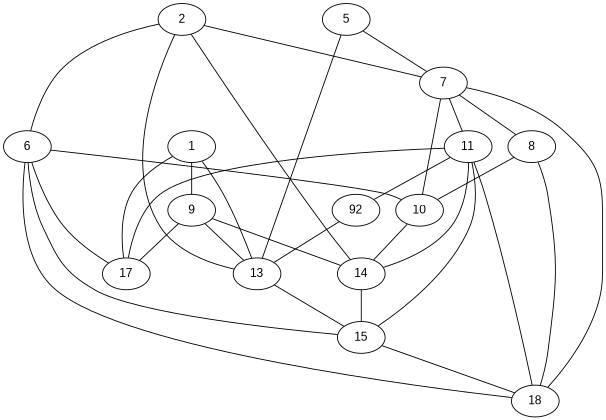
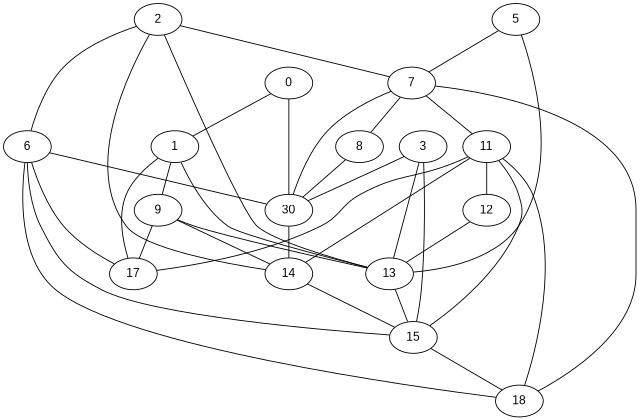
none -> (289, 83)
none -> (423, 147)
(356, 210) -> (487, 210)
(420, 210) -> (289, 210)
(555, 273) -> none
